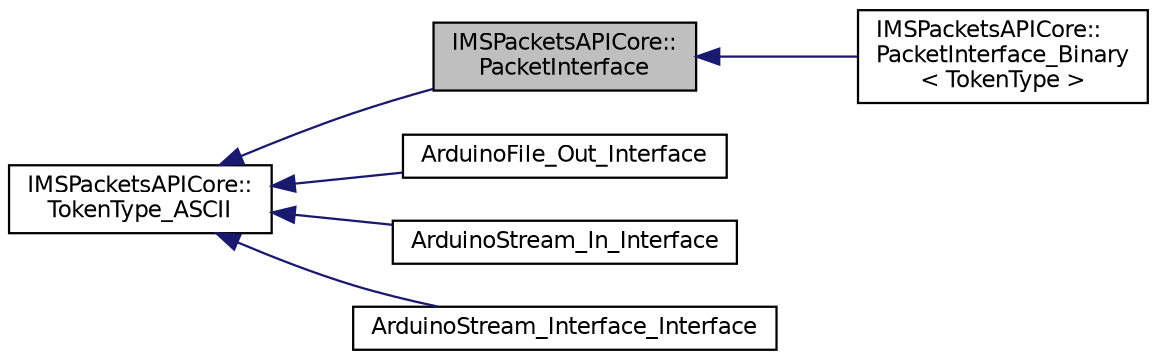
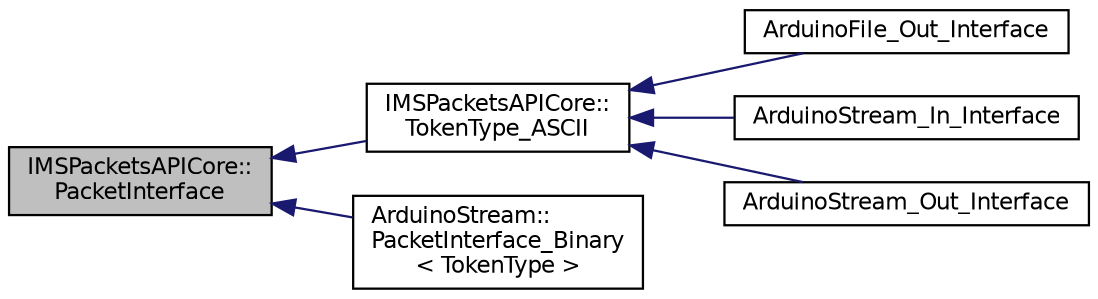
(1003, 57) -> (498, 242)
(336, 119) -> (331, 147)
(565, 328) -> (907, 204)
